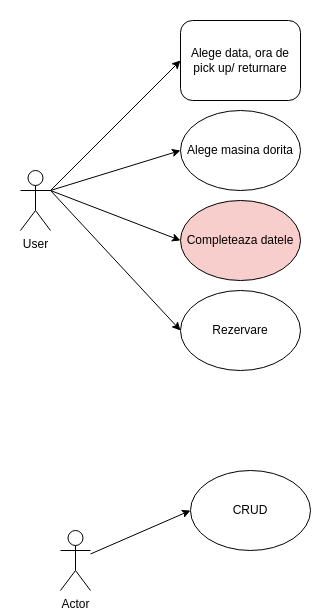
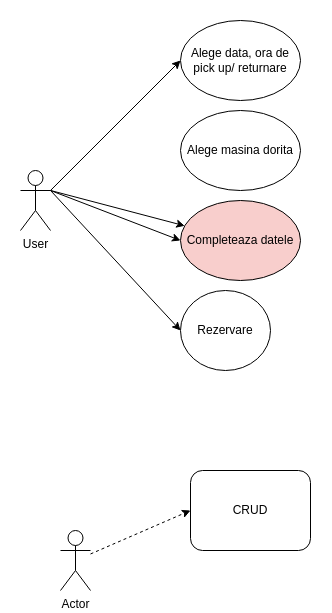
(241, 61) -> (241, 61)
(114, 171) -> (119, 209)
(241, 331) -> (226, 331)
(251, 511) -> (251, 511)
(138, 534) -> (138, 534)
